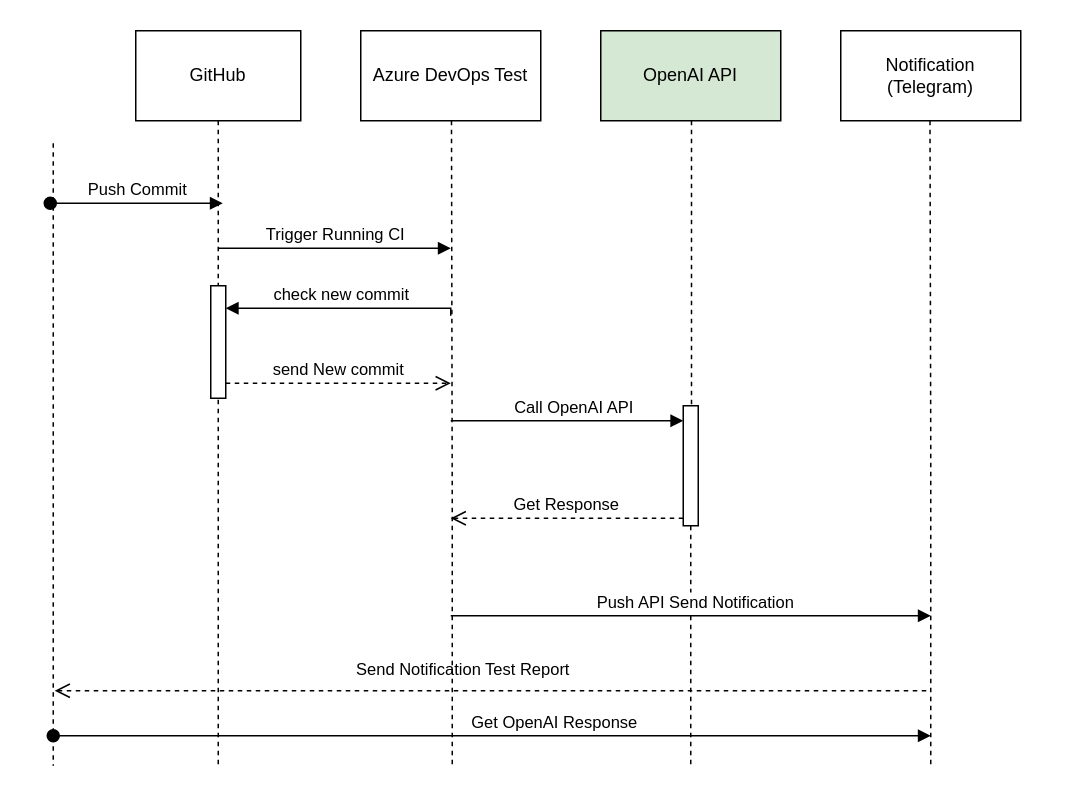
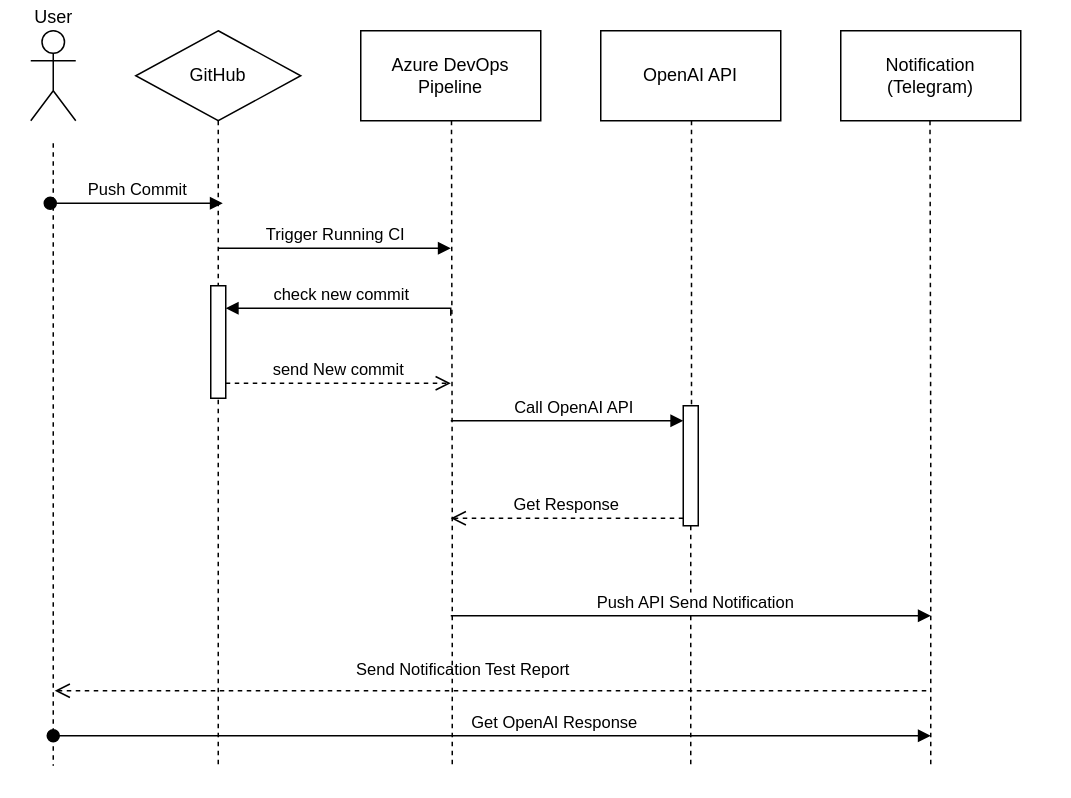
none -> (53, 76)
(218, 76) -> (218, 76)
(451, 76) -> (451, 76)
(691, 76) -> (691, 76)
